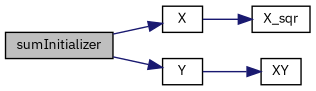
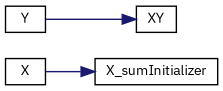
(281, 19) -> (156, 72)
(59, 45) -> none
